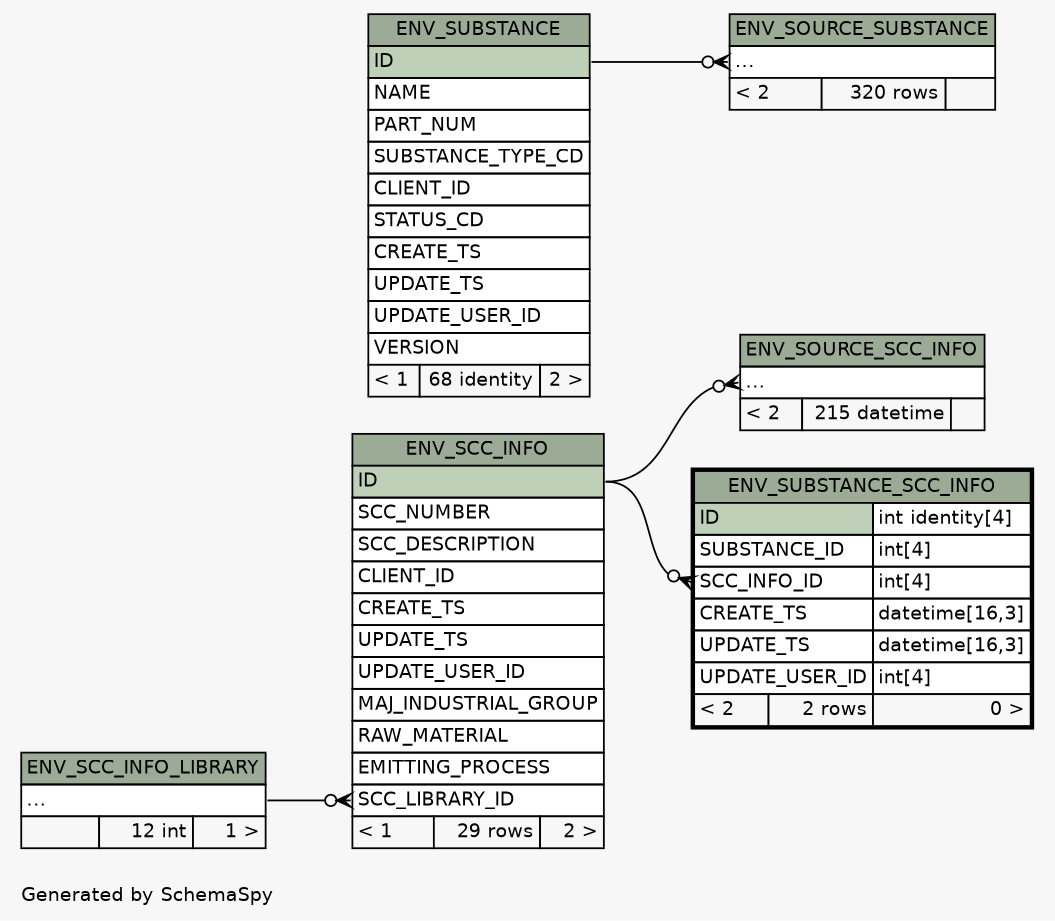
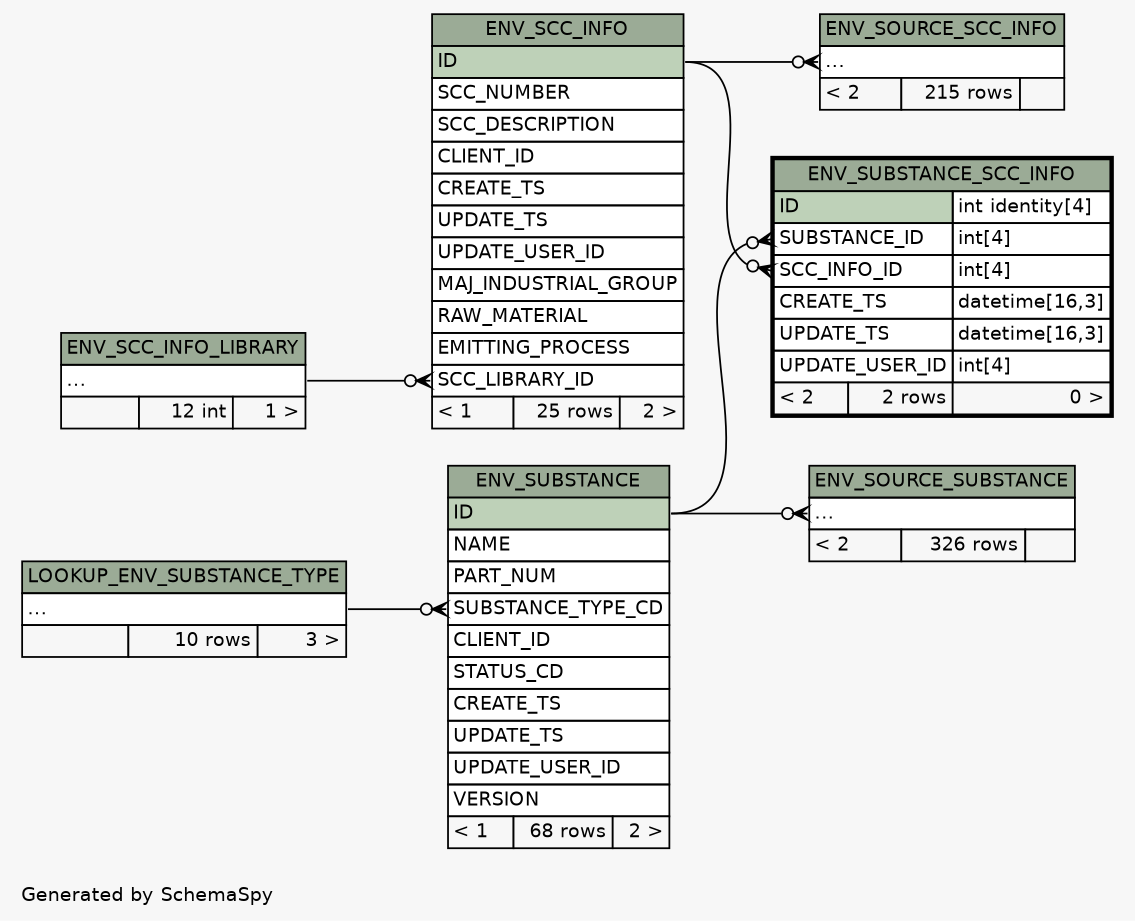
(895, 93) -> (975, 545)
(482, 380) -> (568, 831)
none -> (723, 389)
(880, 413) -> (970, 93)
none -> (183, 609)
(496, 831) -> (576, 412)
